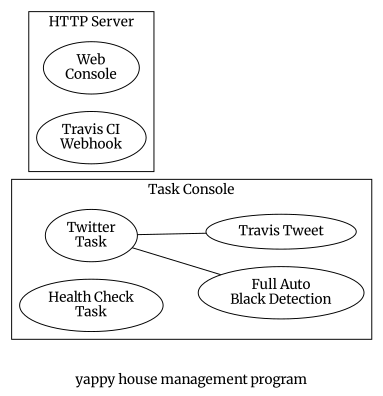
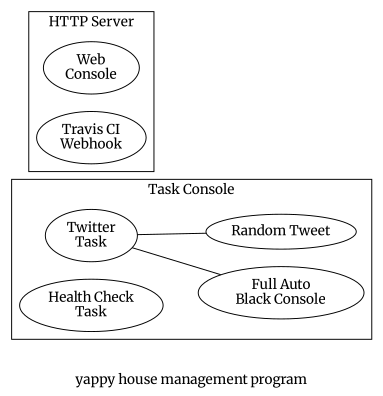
(281, 232) -> (281, 232)
(281, 293) -> (281, 293)
